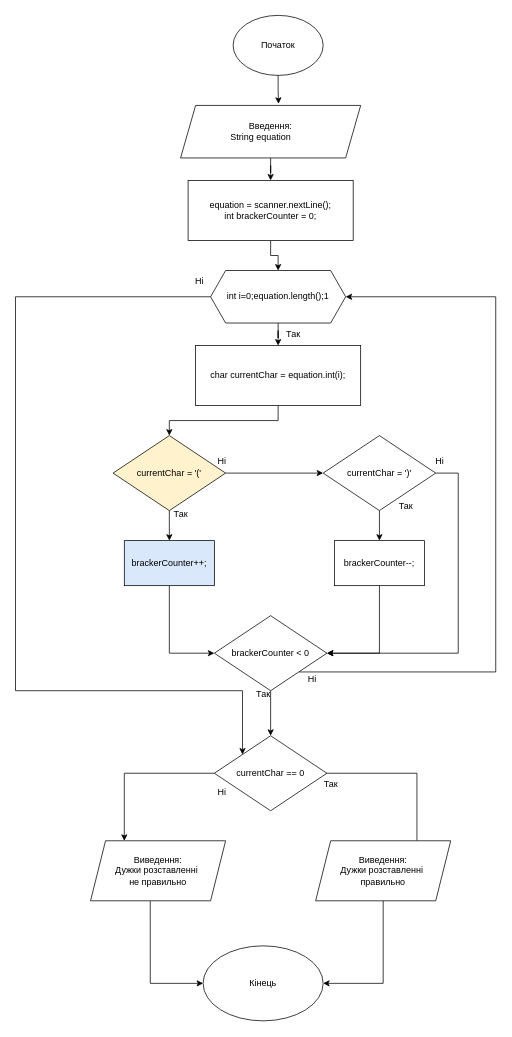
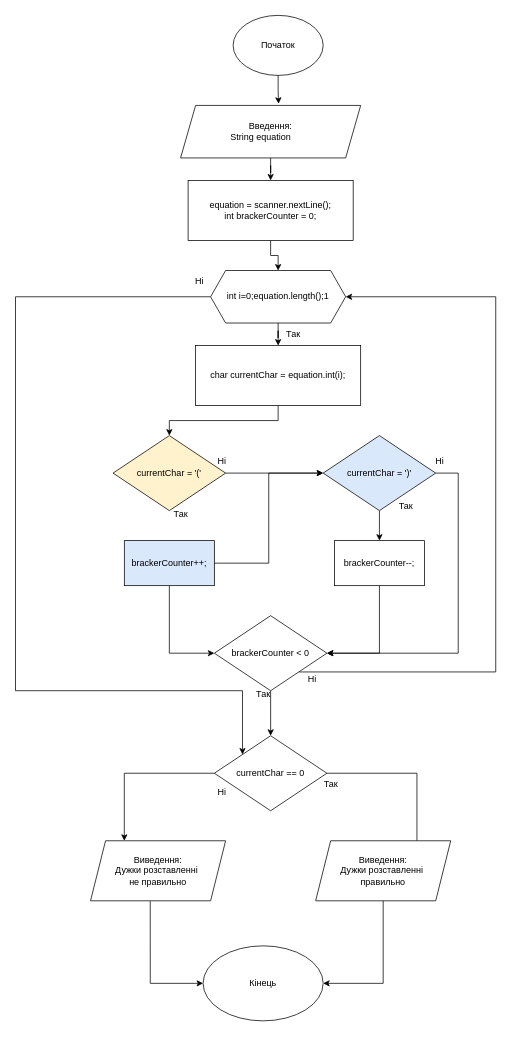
(379, 473) -> (379, 473)
(169, 522) -> none
none -> (269, 546)
